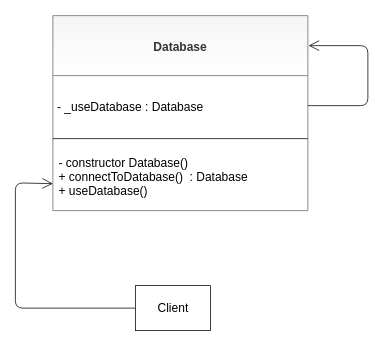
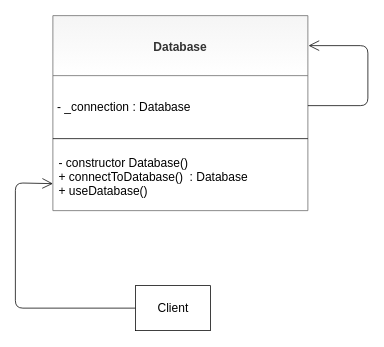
(135, 106) -> (130, 106)
